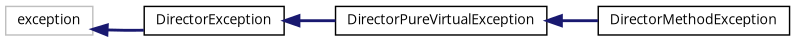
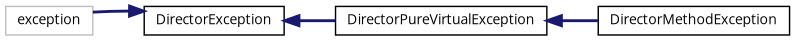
(126, 30) -> (111, 11)
